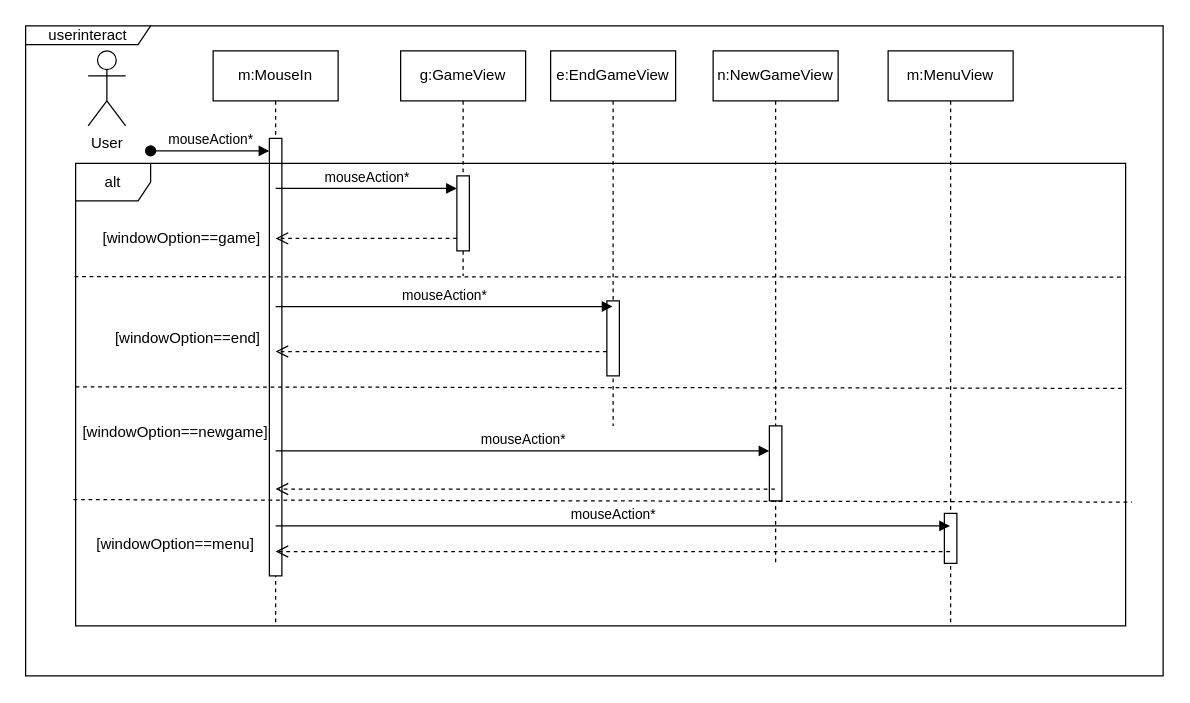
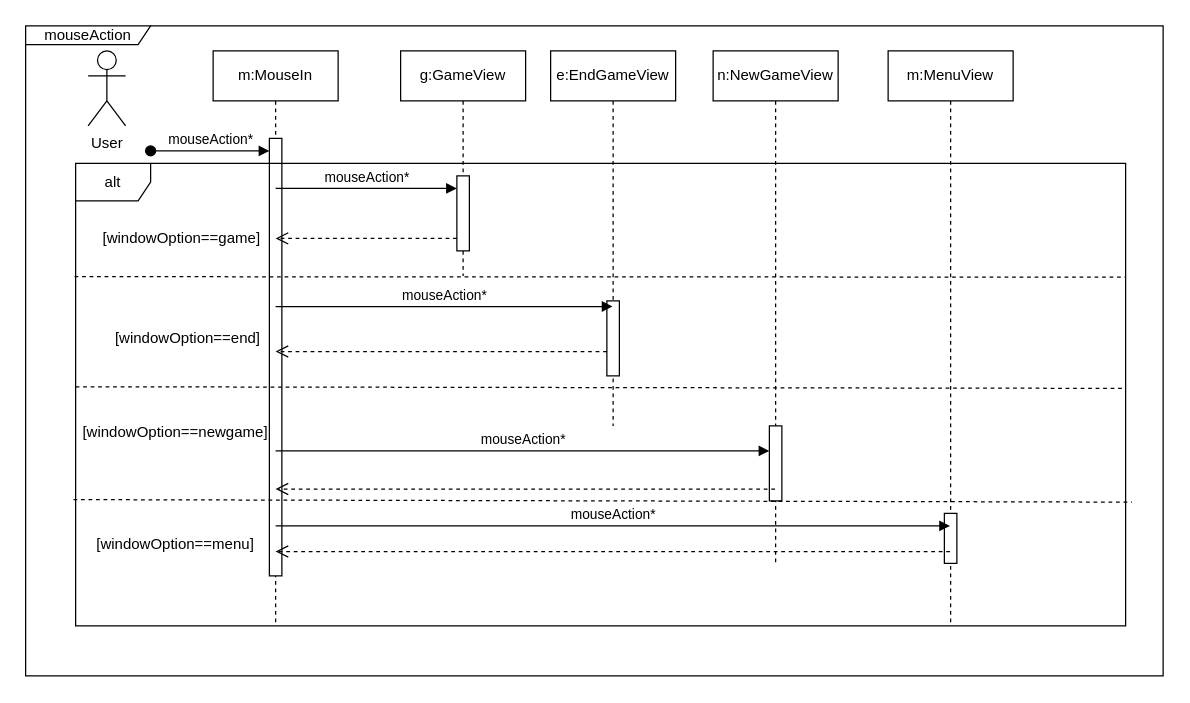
(88, 36) -> (88, 36)
